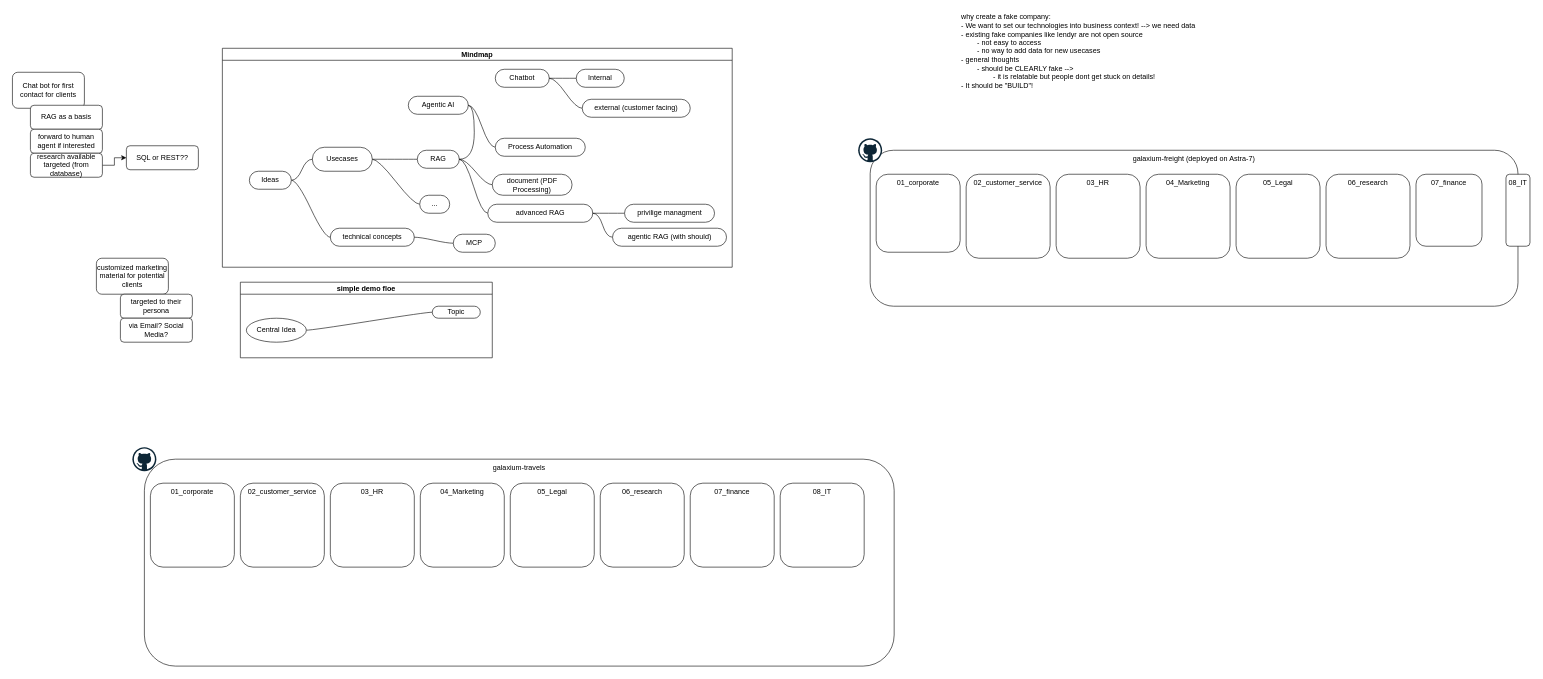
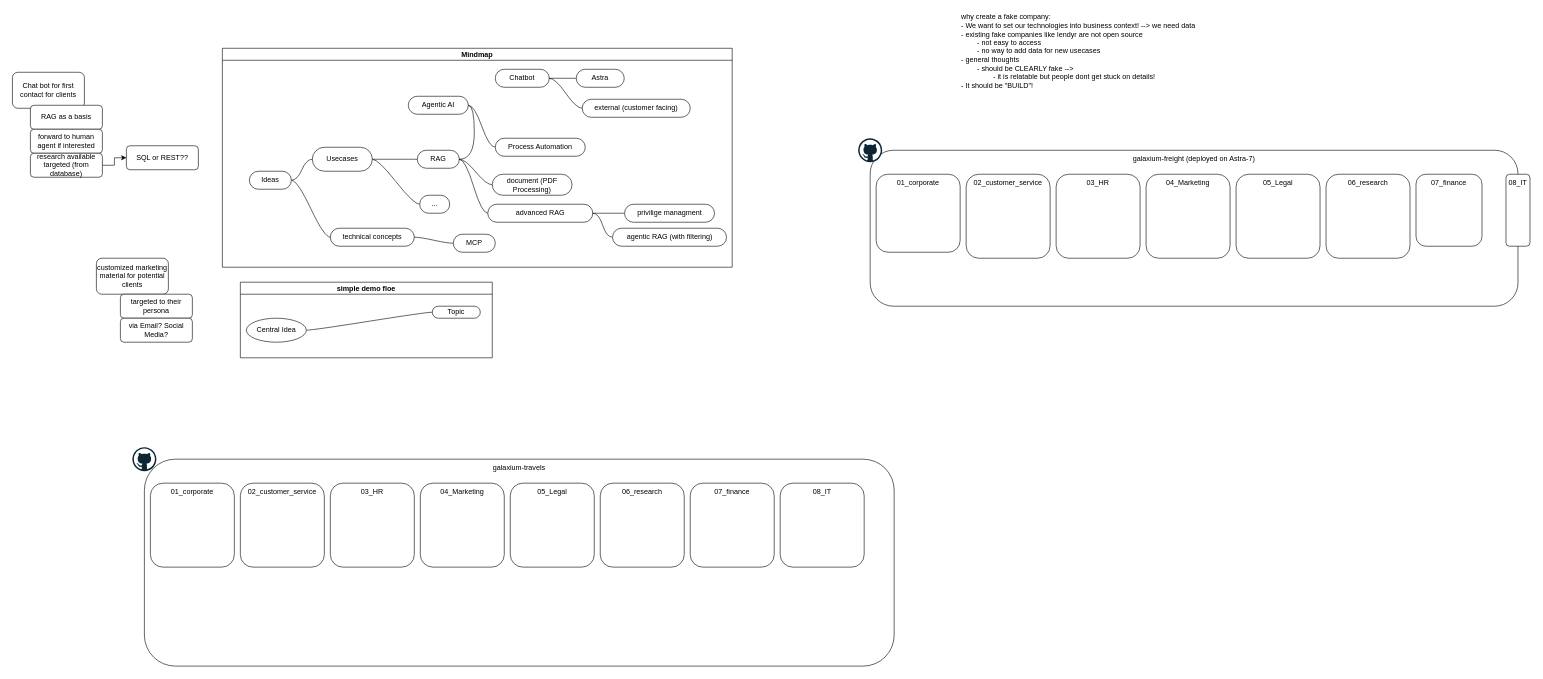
(600, 78) -> (600, 78)
(670, 237) -> (670, 237)
